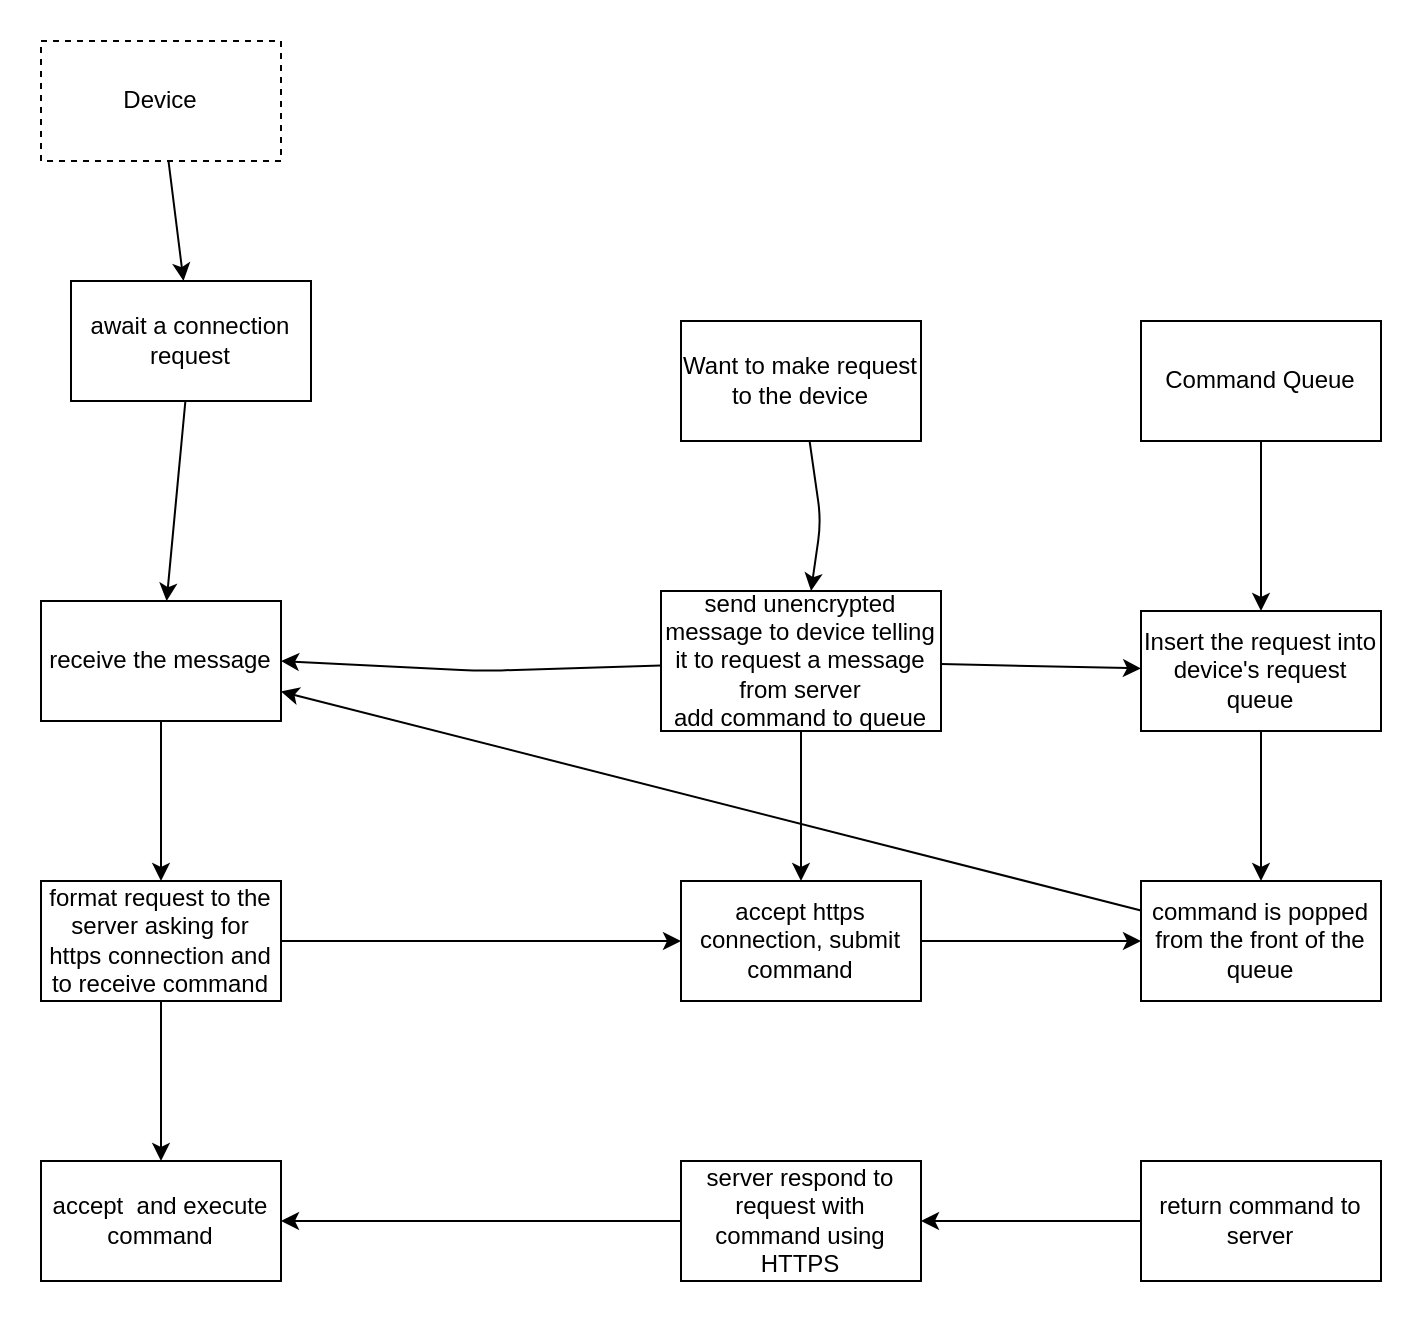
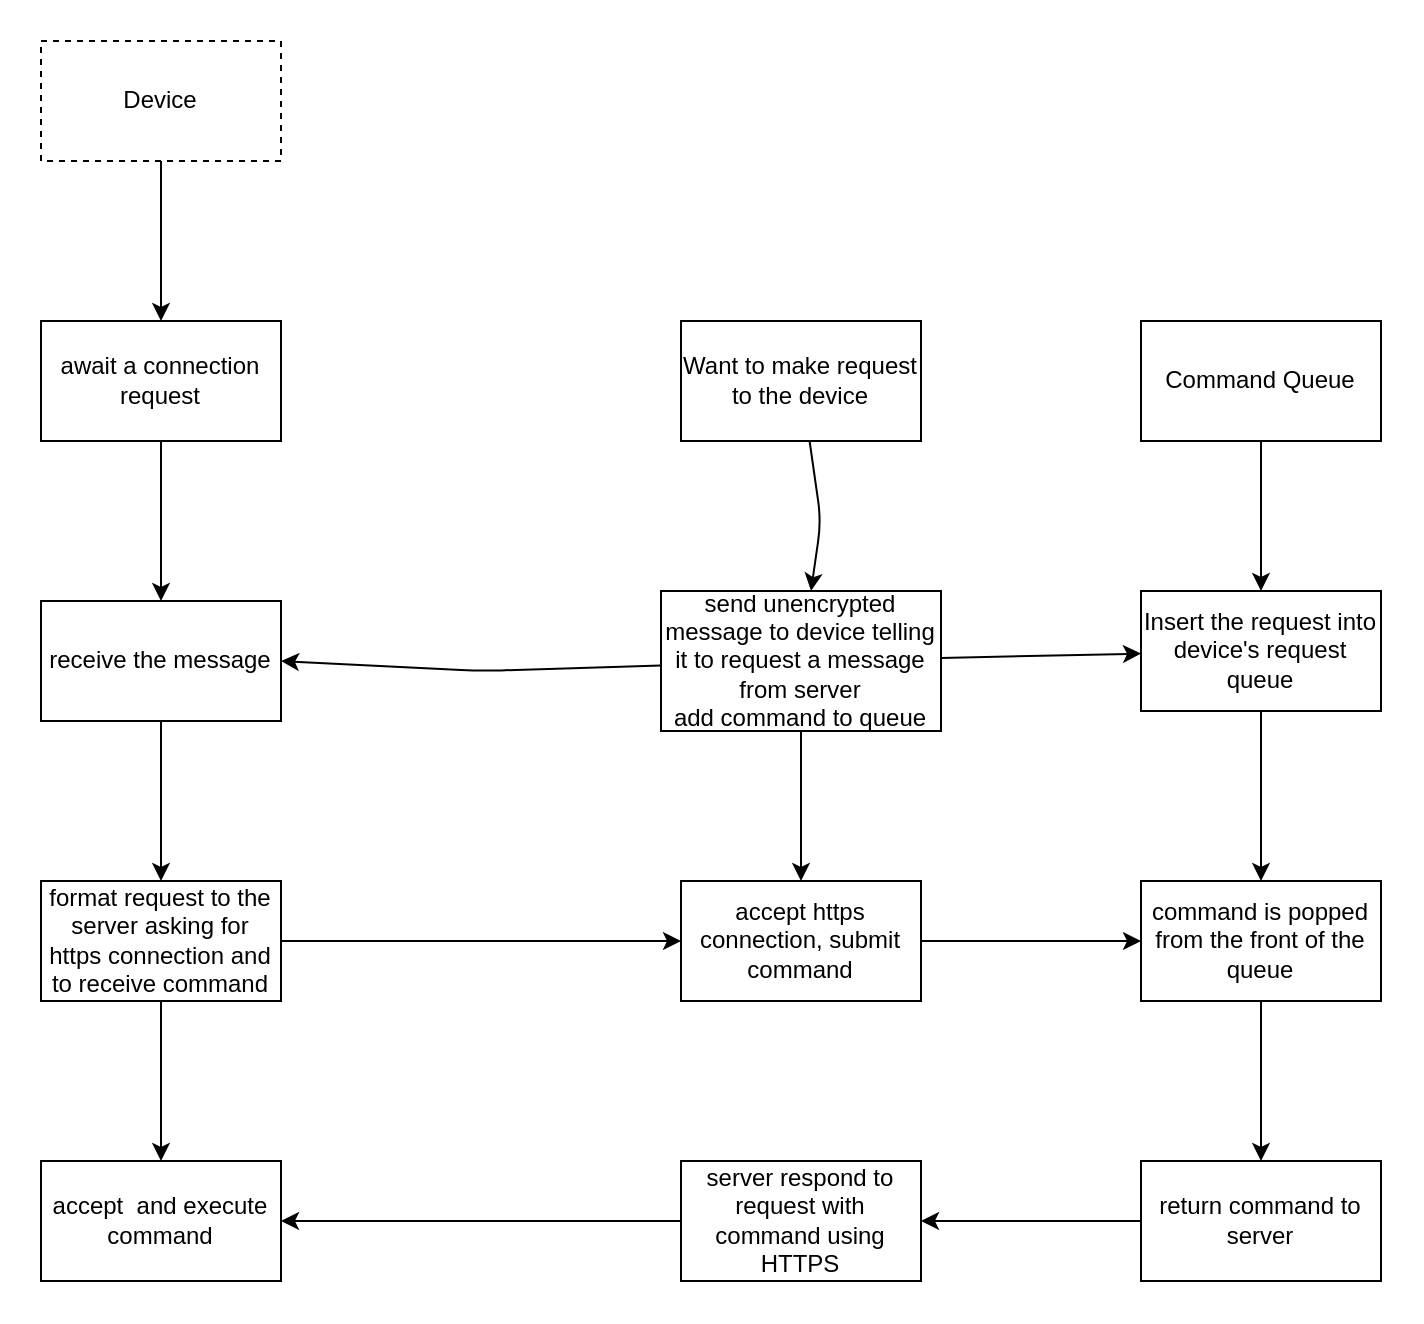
(191, 341) -> (161, 381)
(1261, 671) -> (1261, 651)
(546, 759) -> (1261, 1074)
